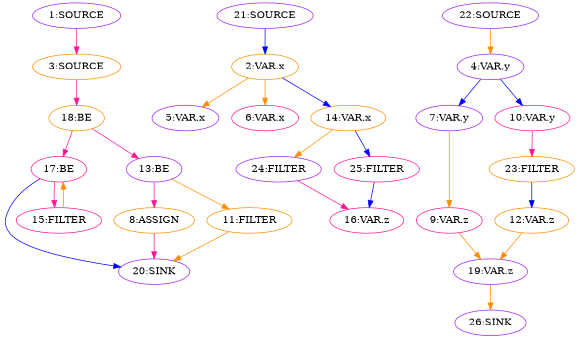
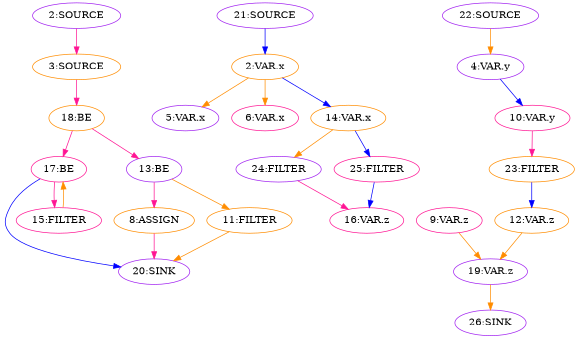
(77, 16) -> (77, 16)
(449, 118) -> none
